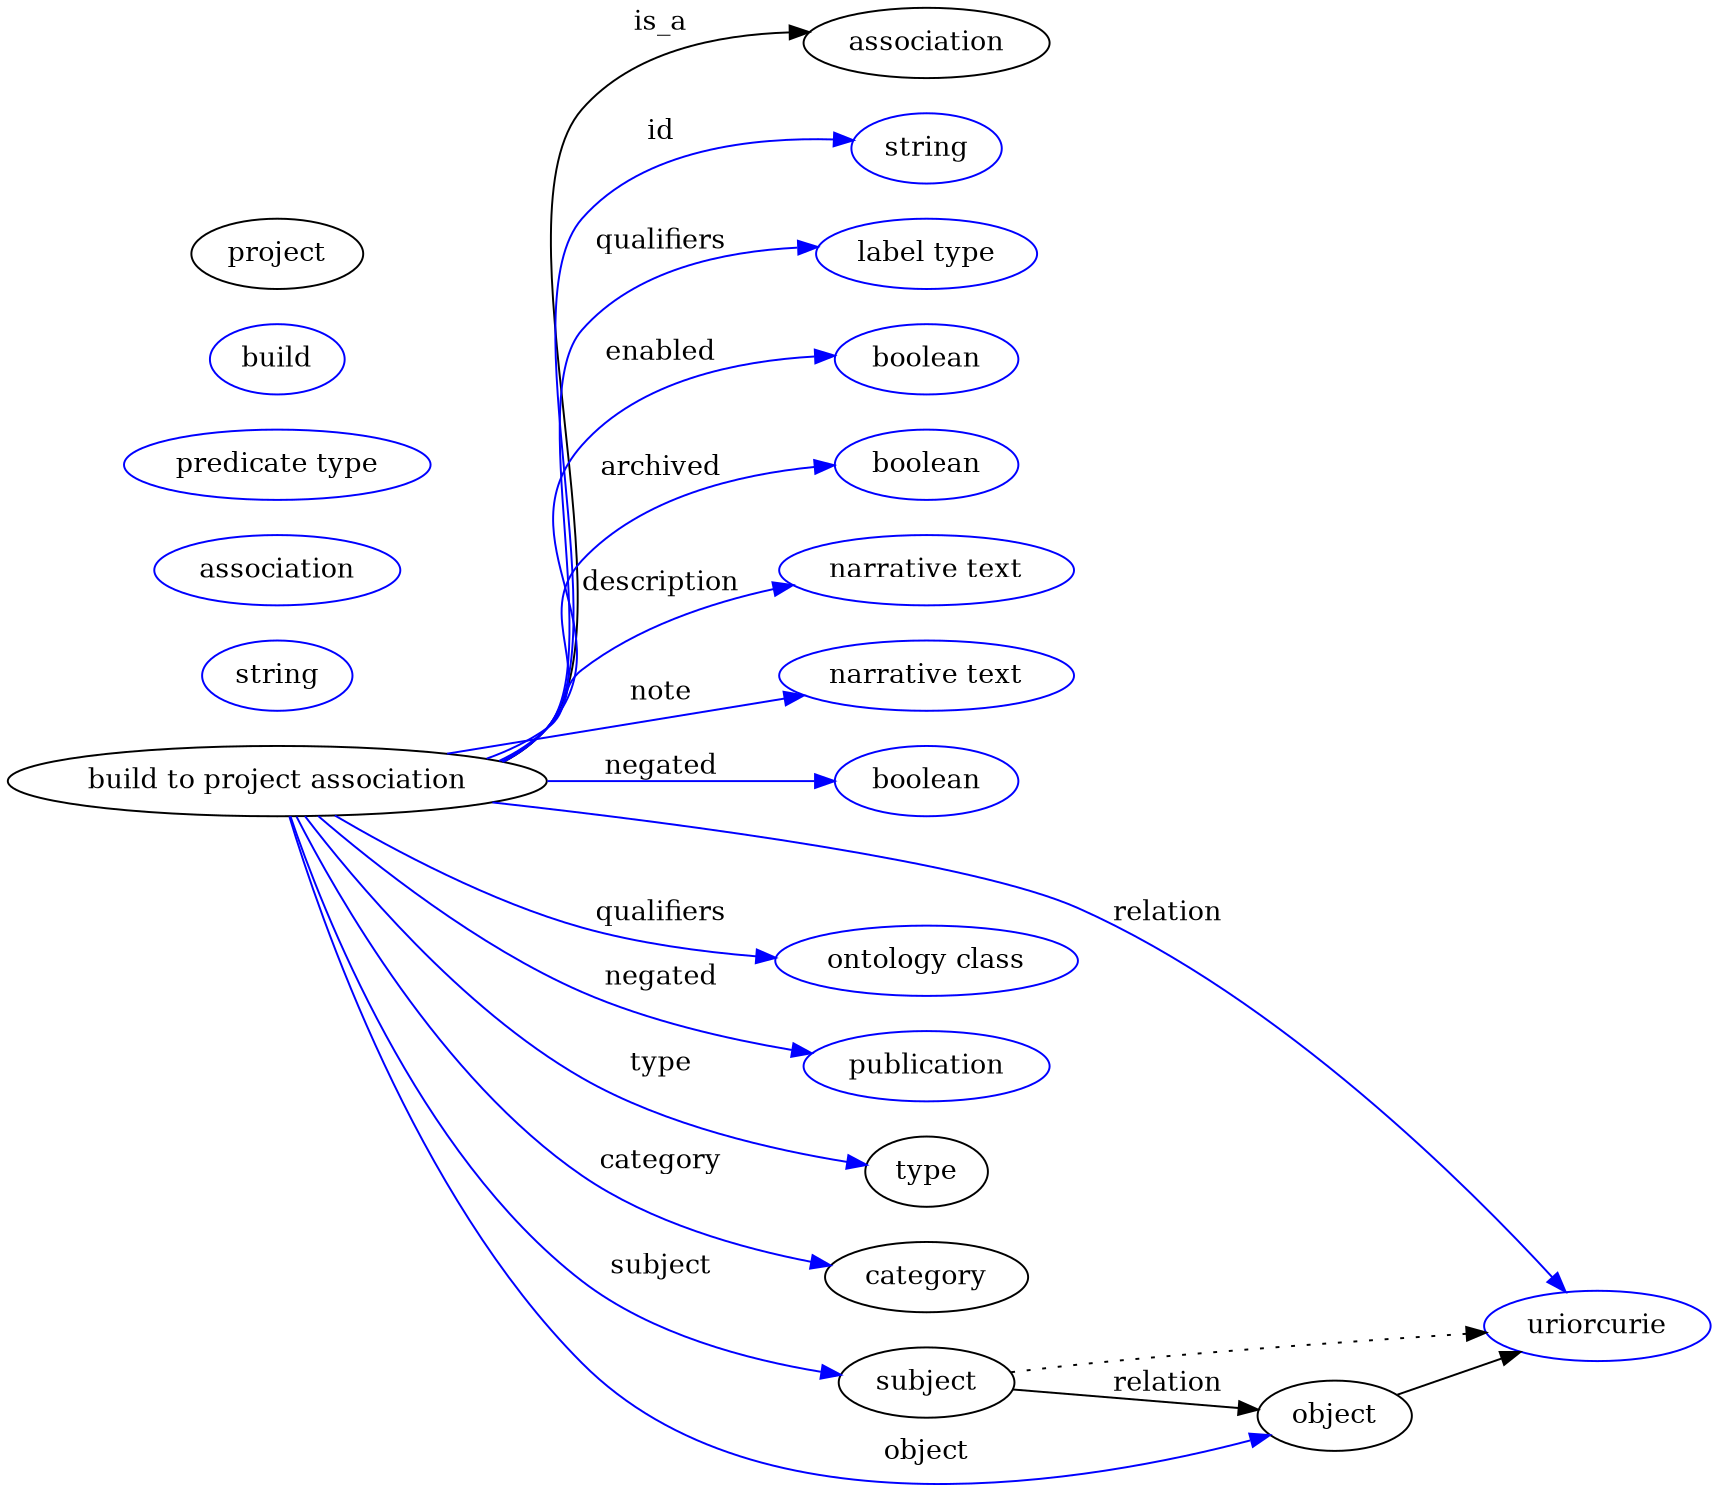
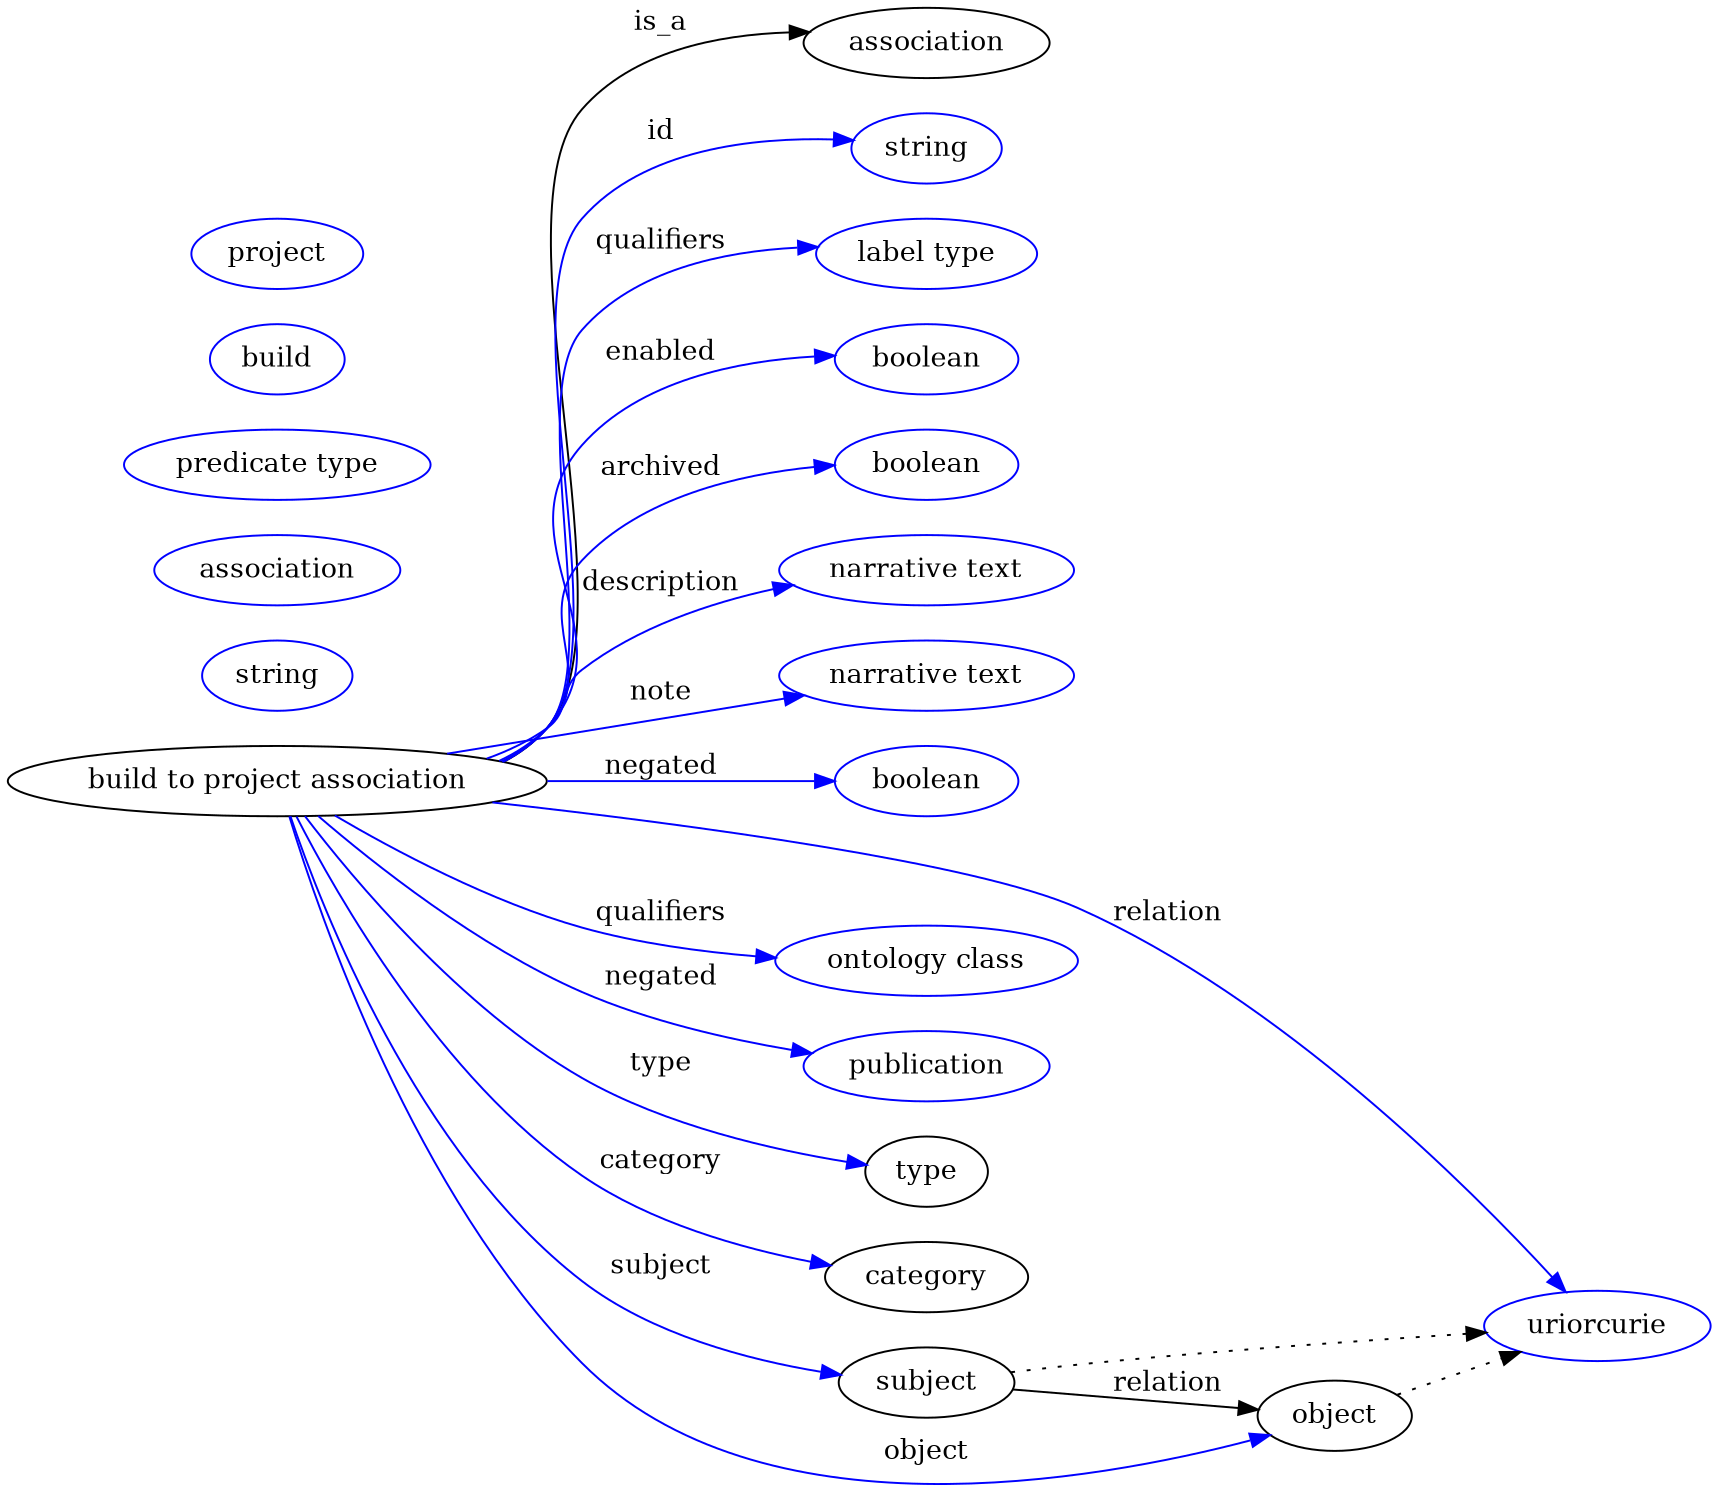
(277, 254) -> (277, 254)
(1449, 1377) -> (1449, 1377)
